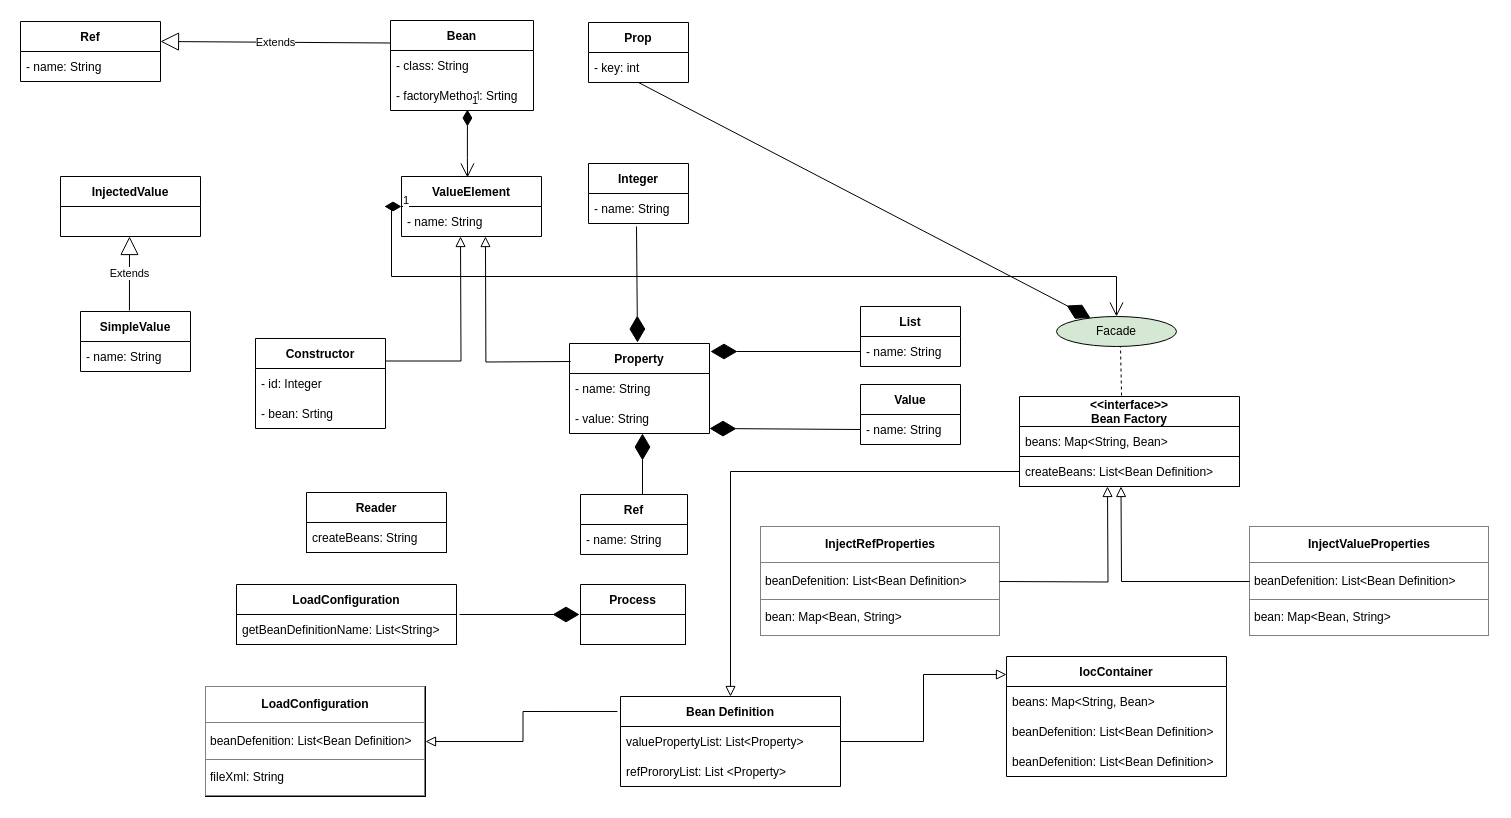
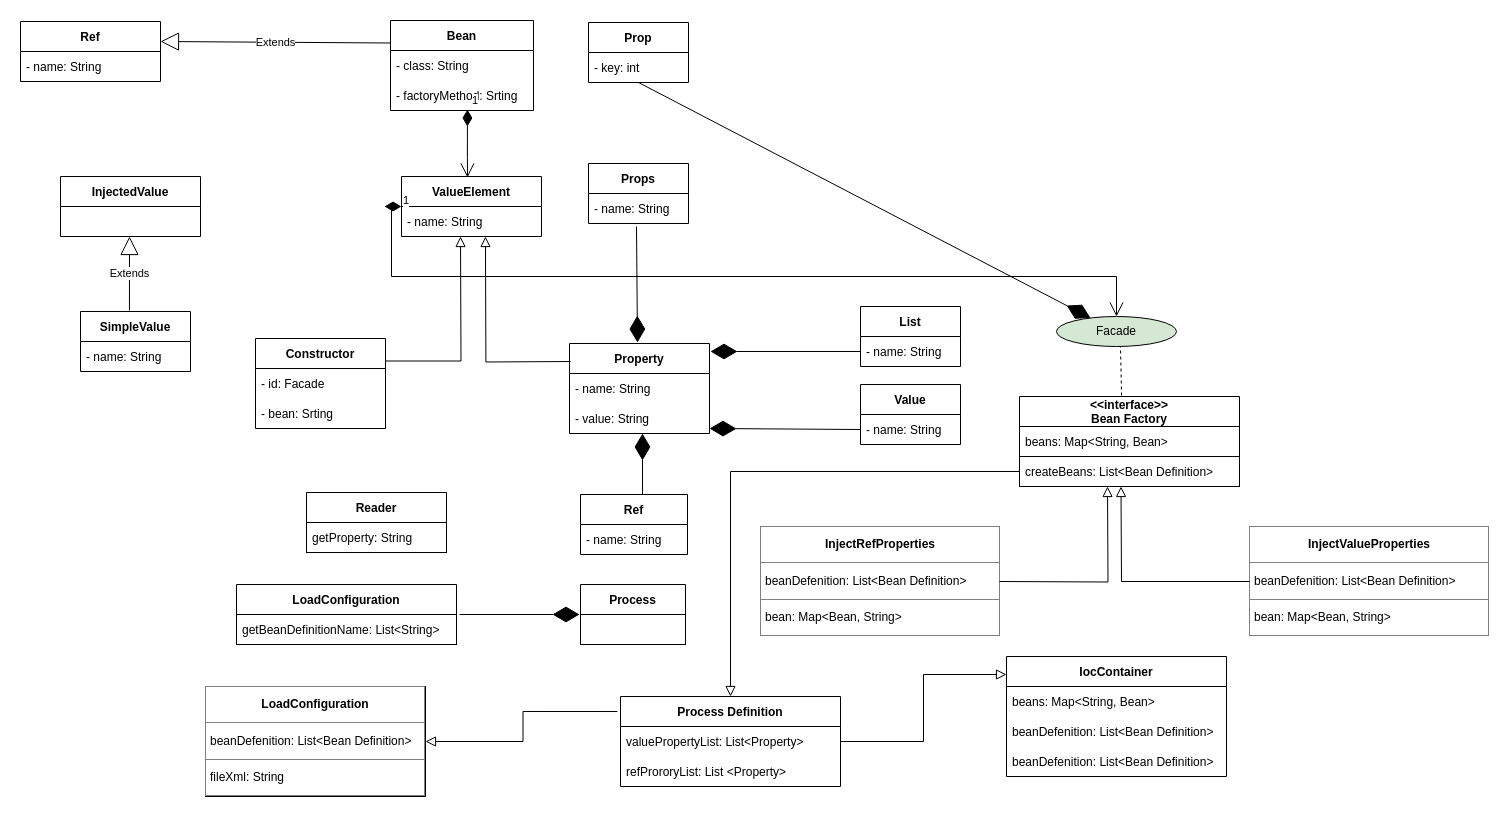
(638, 179) -> (638, 179)
(298, 384) -> (295, 384)
(371, 538) -> (371, 538)
(730, 712) -> (730, 712)
